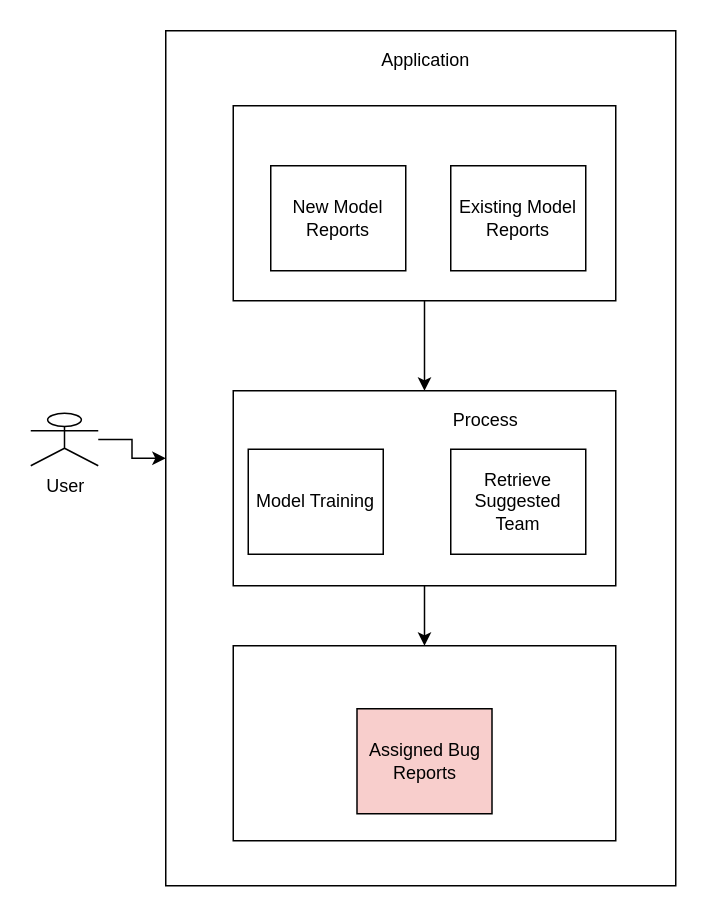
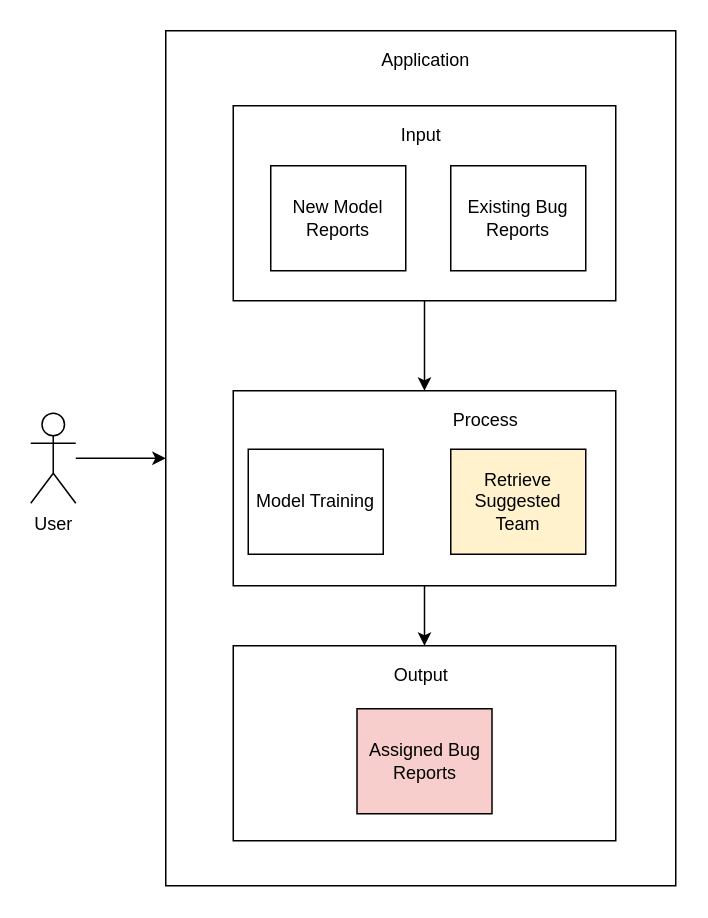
none -> (421, 136)
(518, 218) -> (518, 218)
(65, 440) -> (53, 458)
(518, 502) -> (518, 502)
none -> (421, 676)
